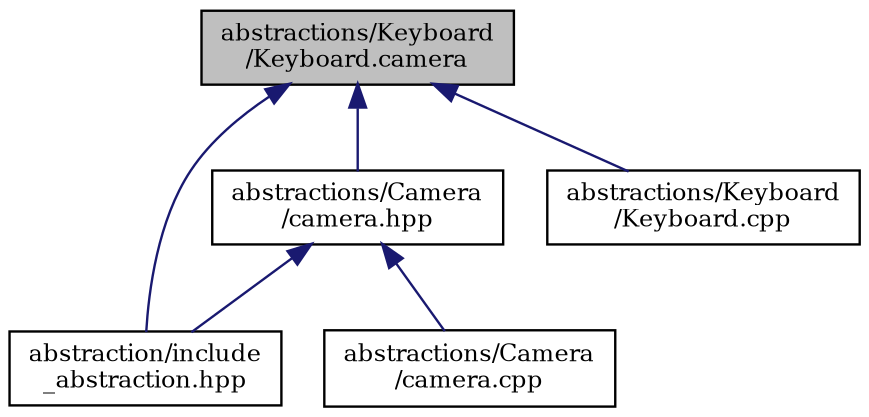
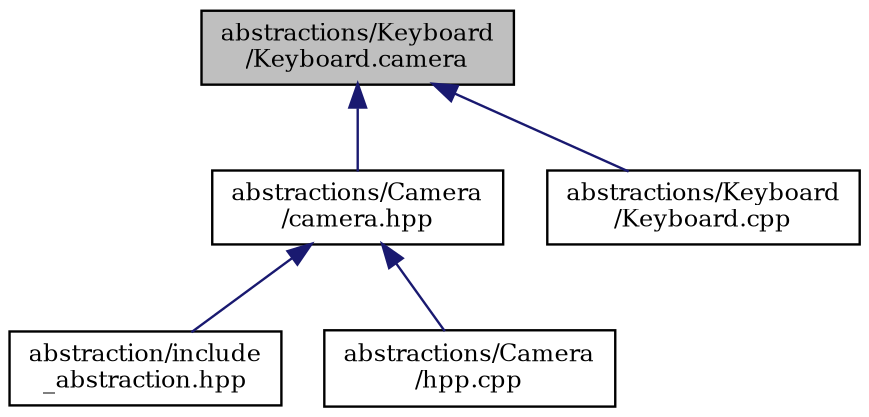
(176, 197) -> none
(470, 368) -> (470, 368)
